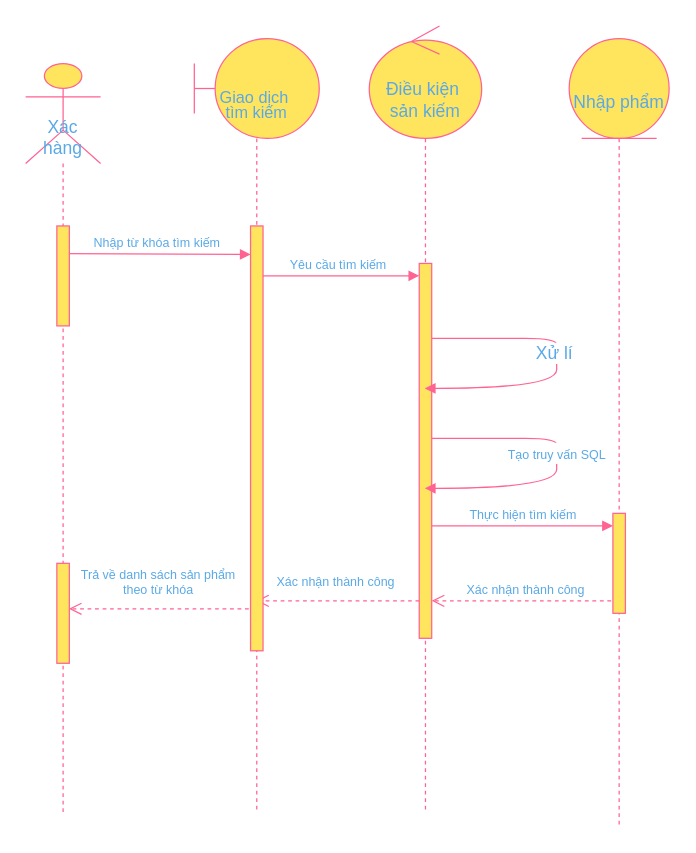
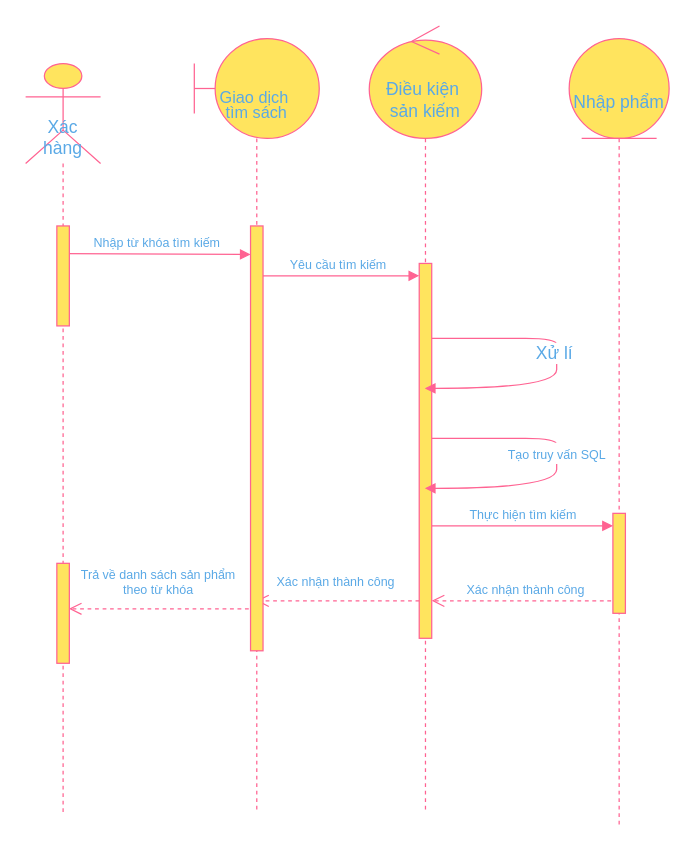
(257, 107) -> (257, 107)
